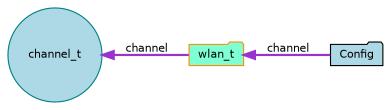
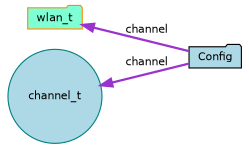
(151, 55) -> (150, 73)
